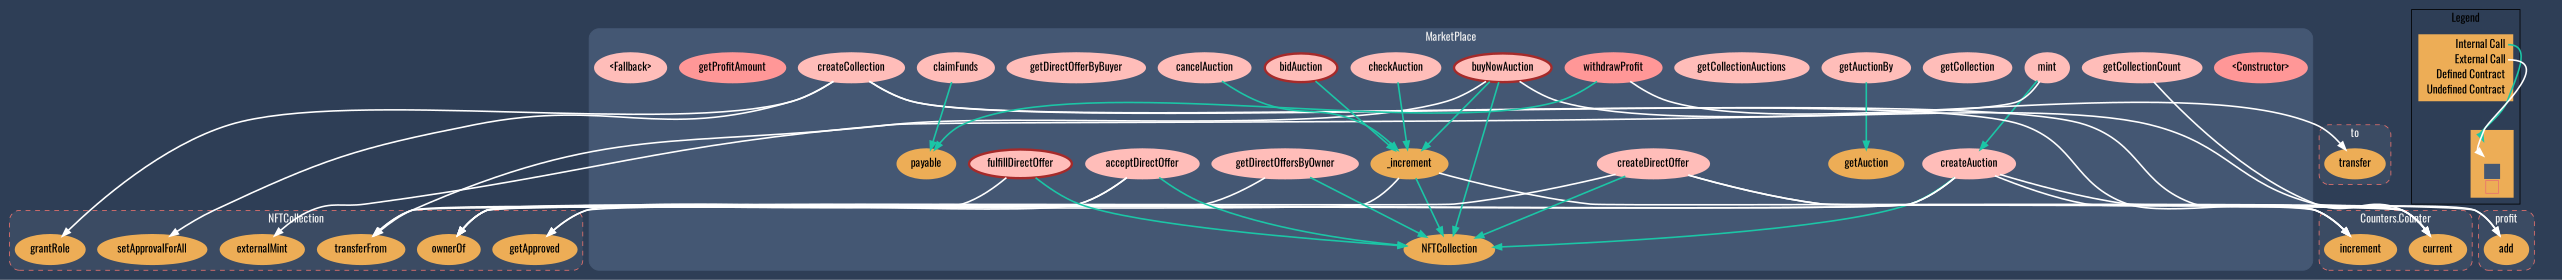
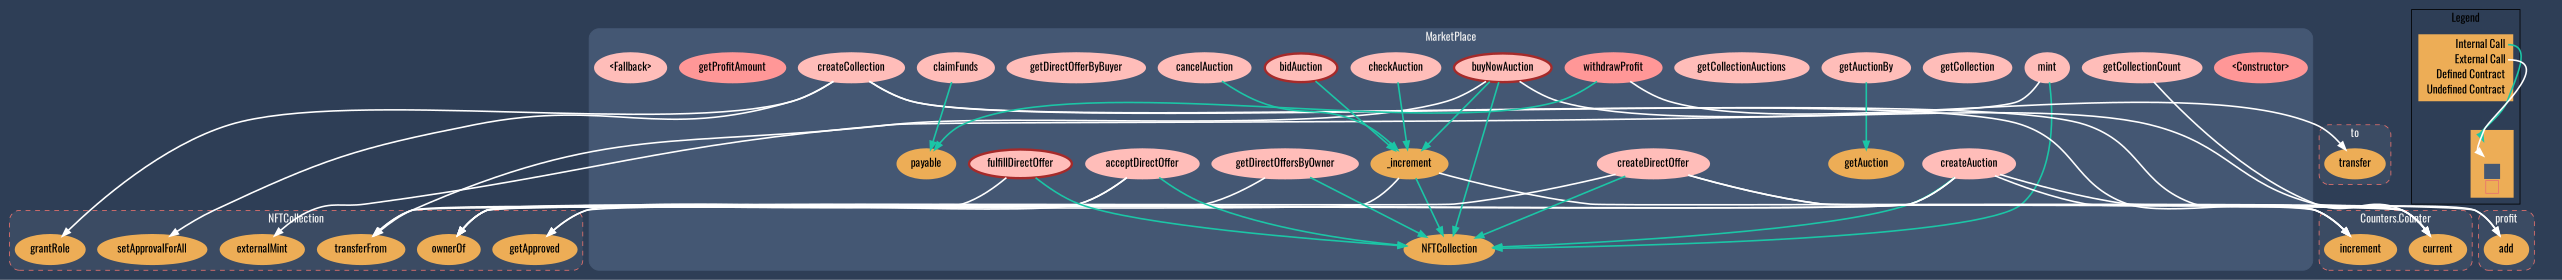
(1998, 128) -> (1828, 236)
